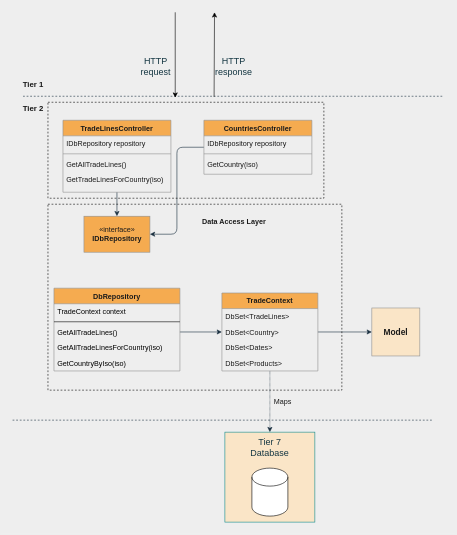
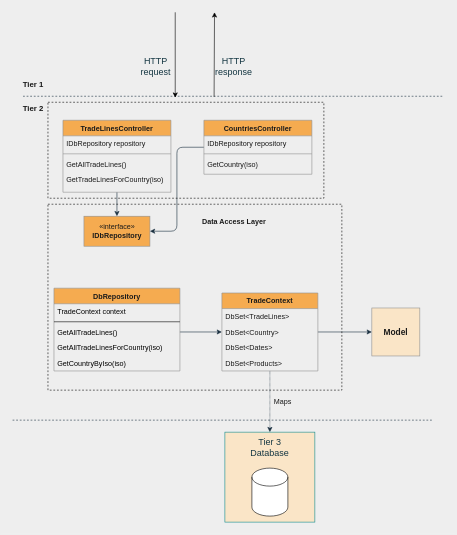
(117, 234) -> (117, 231)
(270, 447) -> (270, 447)
